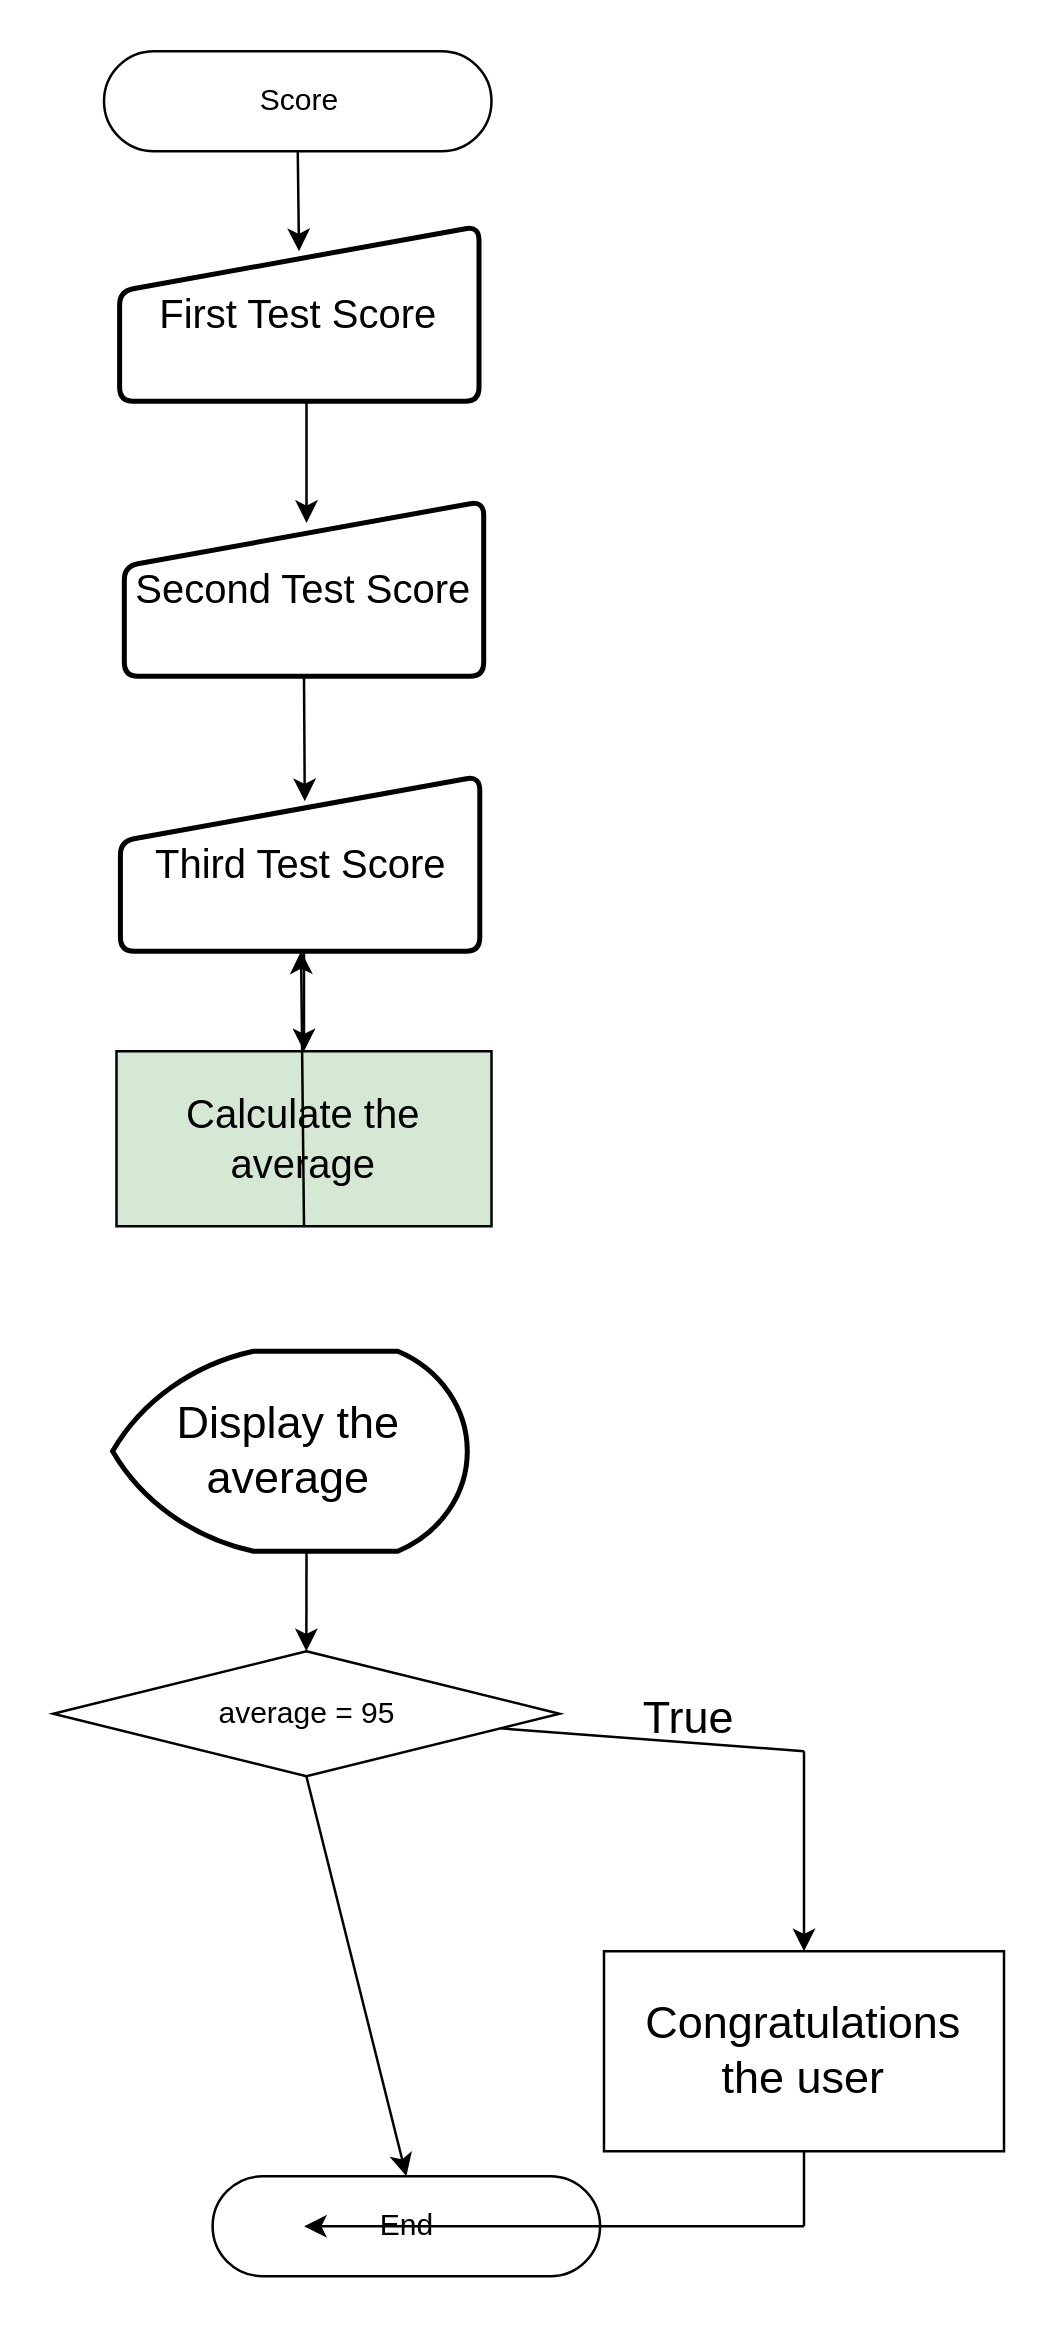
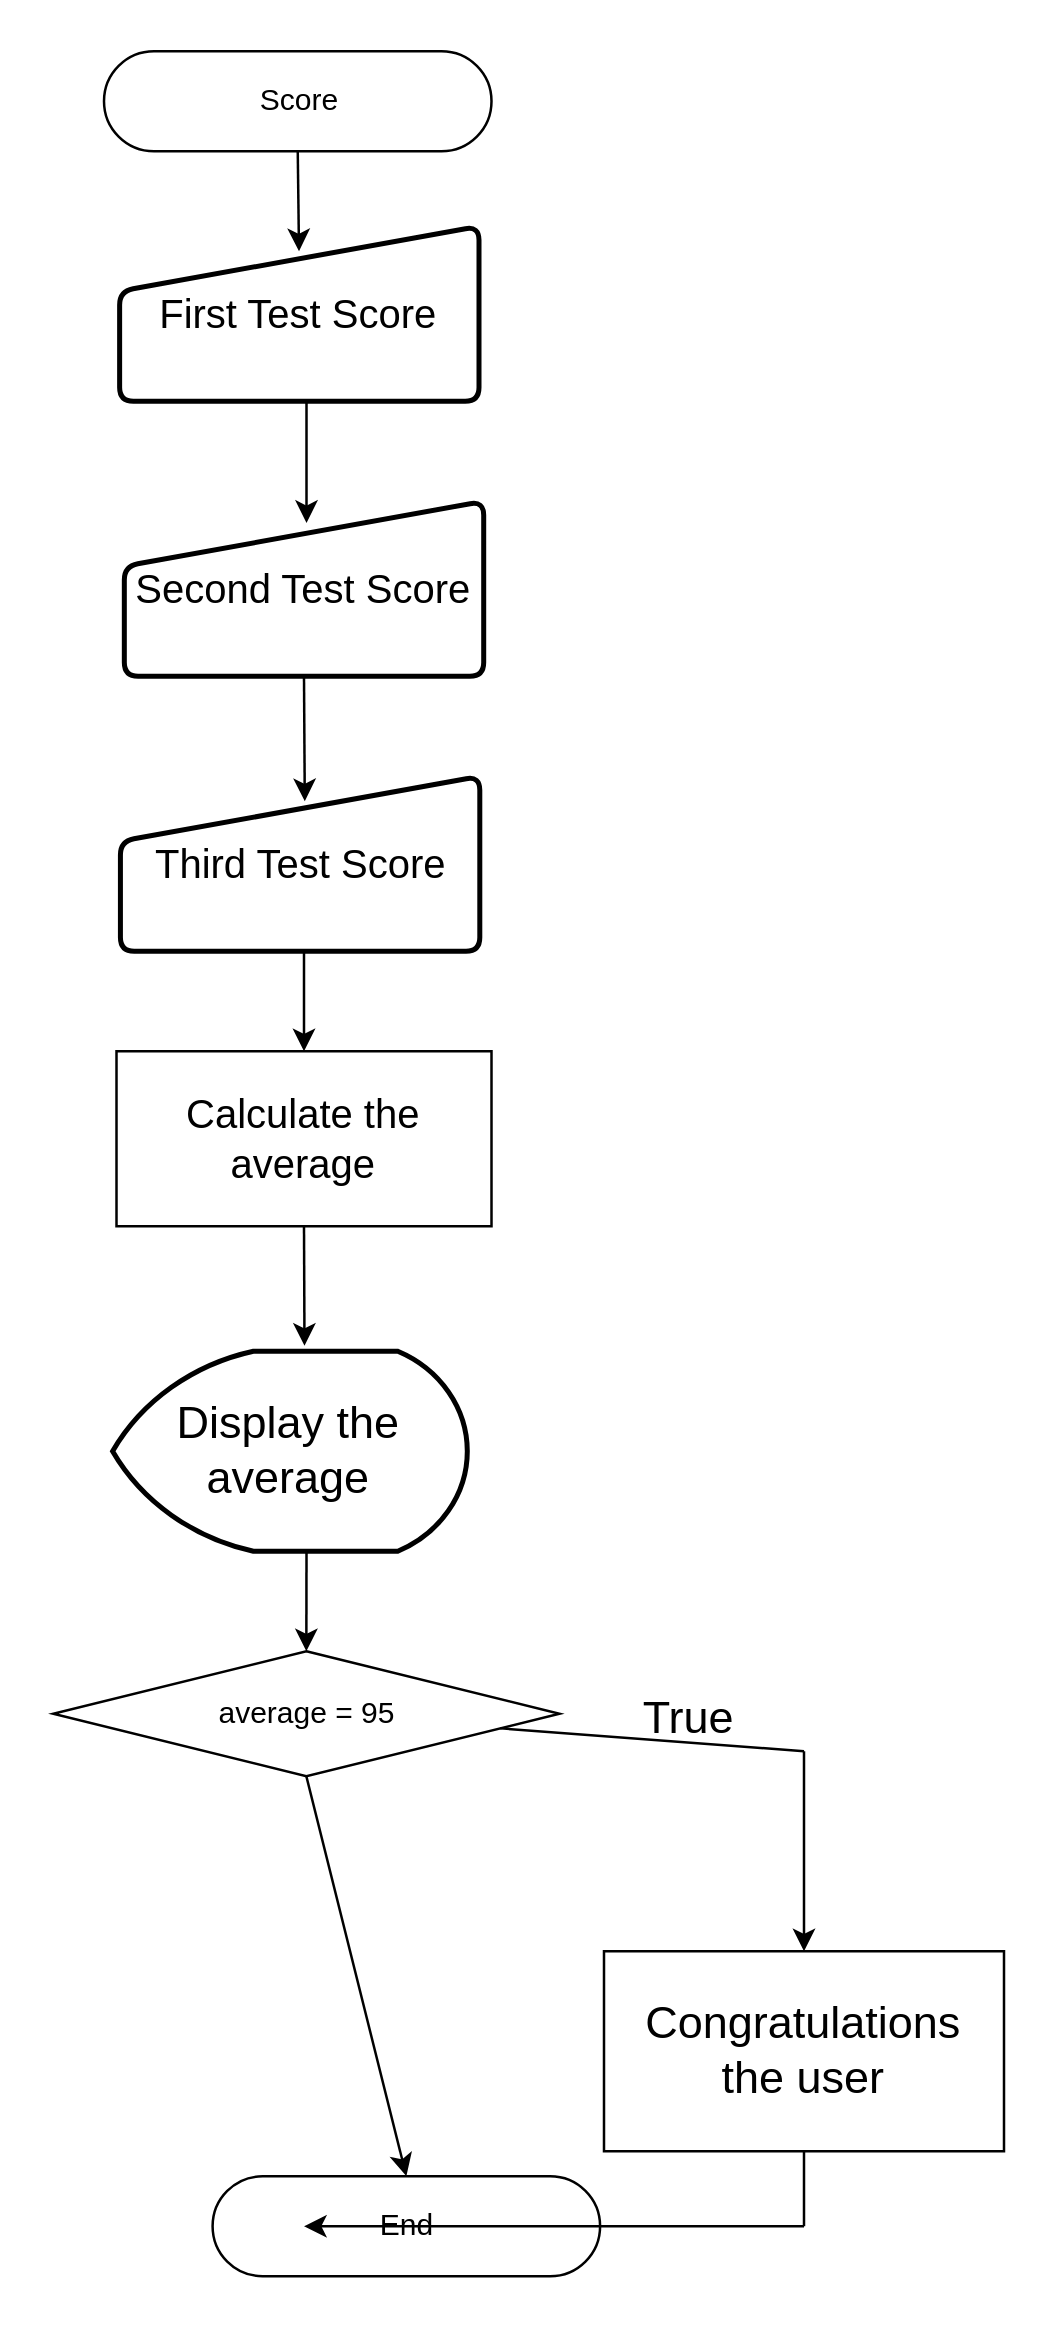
(303, 1135) -> (304, 1278)
(304, 1139) -> (304, 1139)
